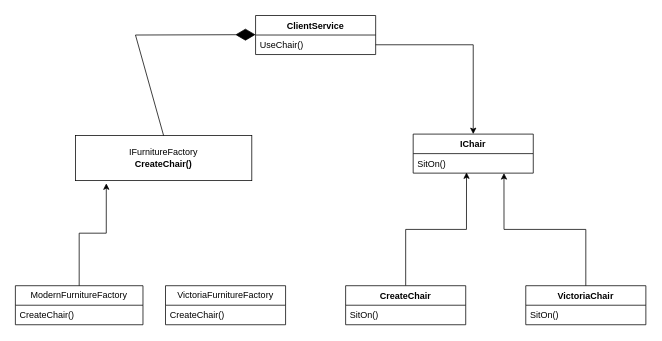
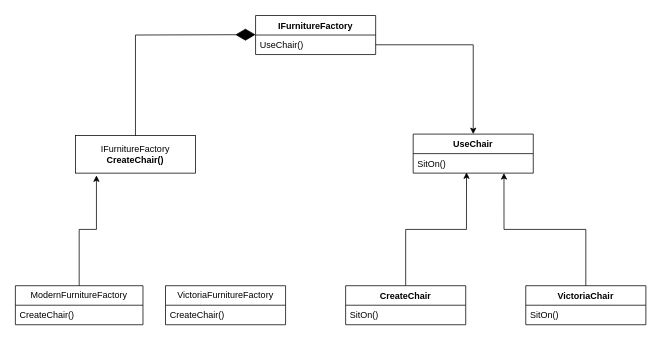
(315, 26) -> (315, 26)
(473, 145) -> (473, 145)
(164, 158) -> (135, 154)
